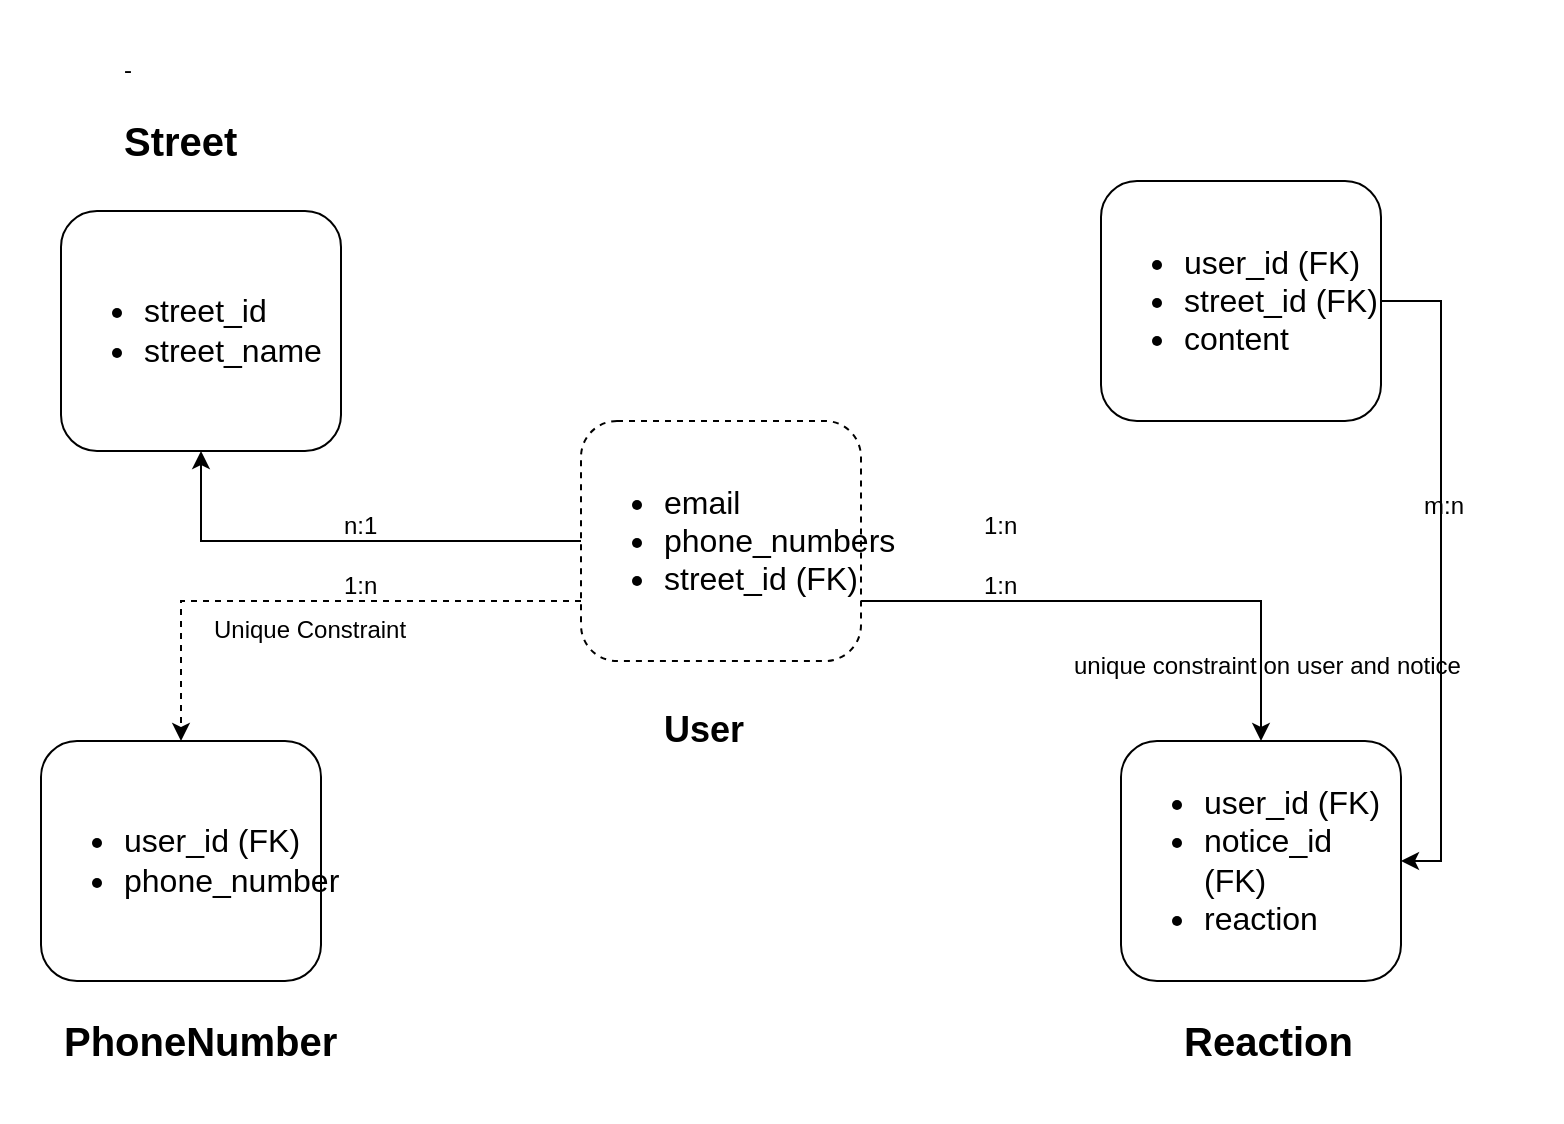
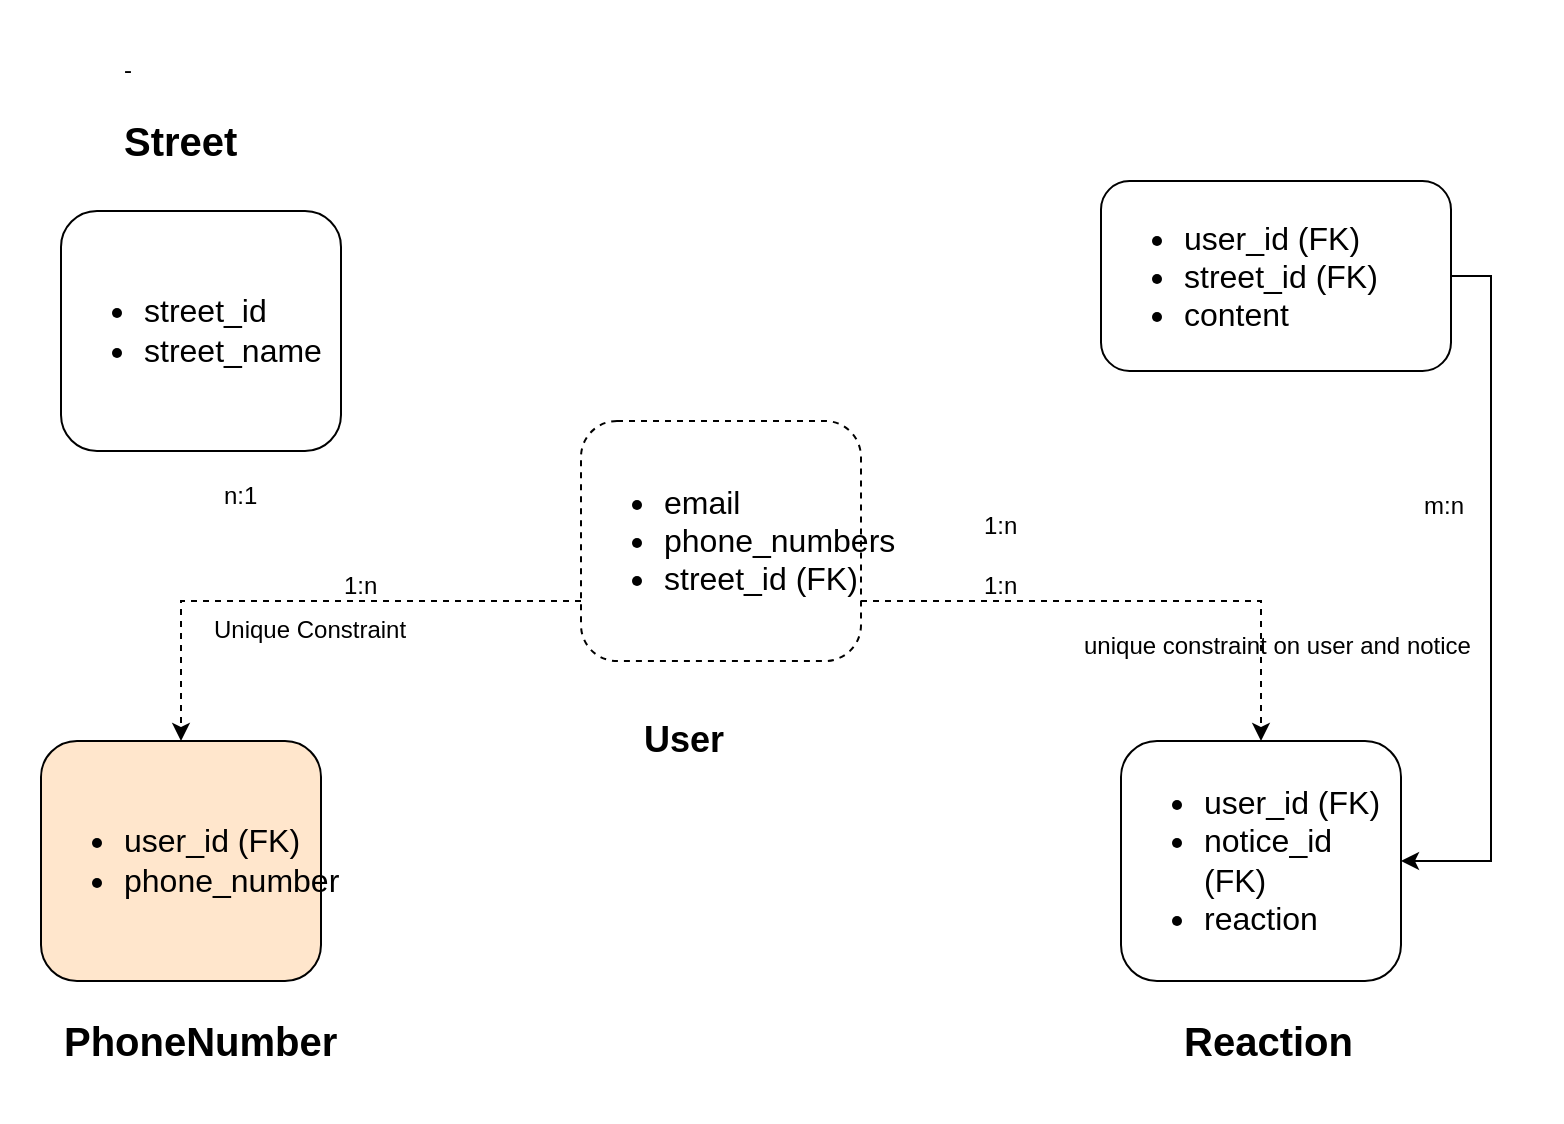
(1241, 301) -> (1276, 276)
(381, 527) -> (261, 497)
(353, 541) -> none
(1126, 601) -> (1126, 601)
(1291, 667) -> (1301, 647)
(721, 731) -> (701, 741)
(181, 861) -> (181, 861)
